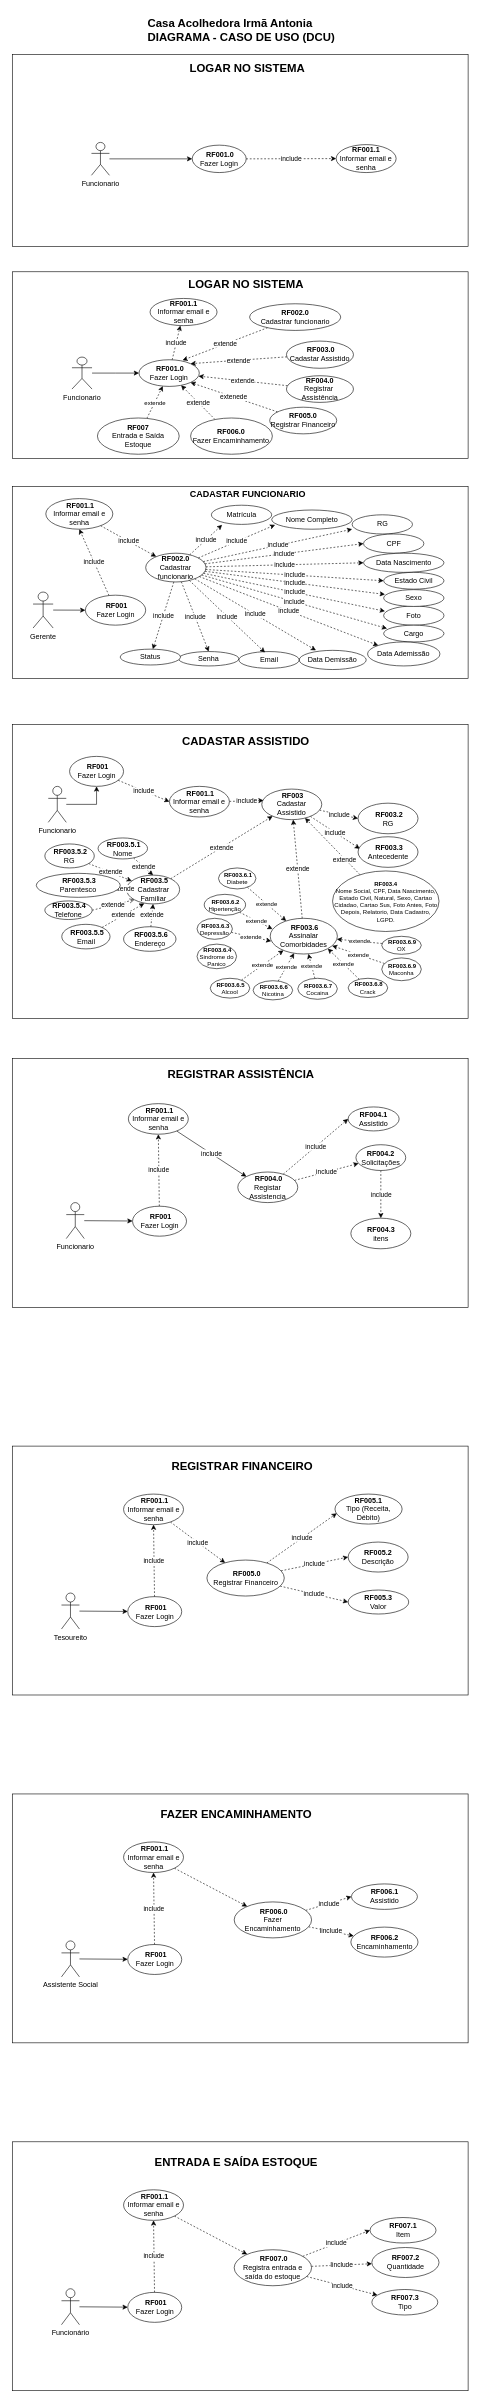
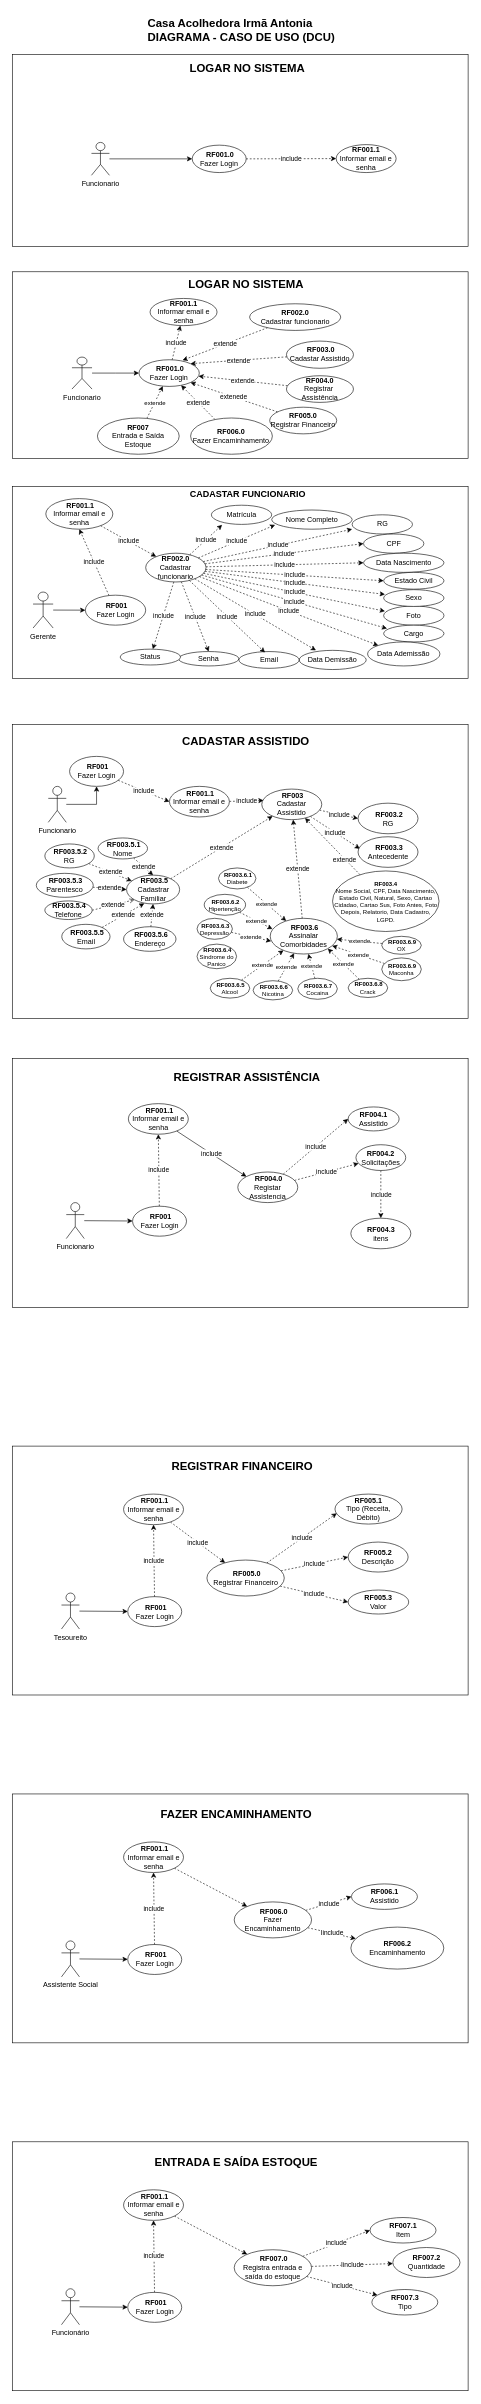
(78, 885) -> (65, 885)
(241, 1074) -> (247, 1077)
(385, 1943) -> (398, 1949)
(406, 2263) -> (427, 2263)
